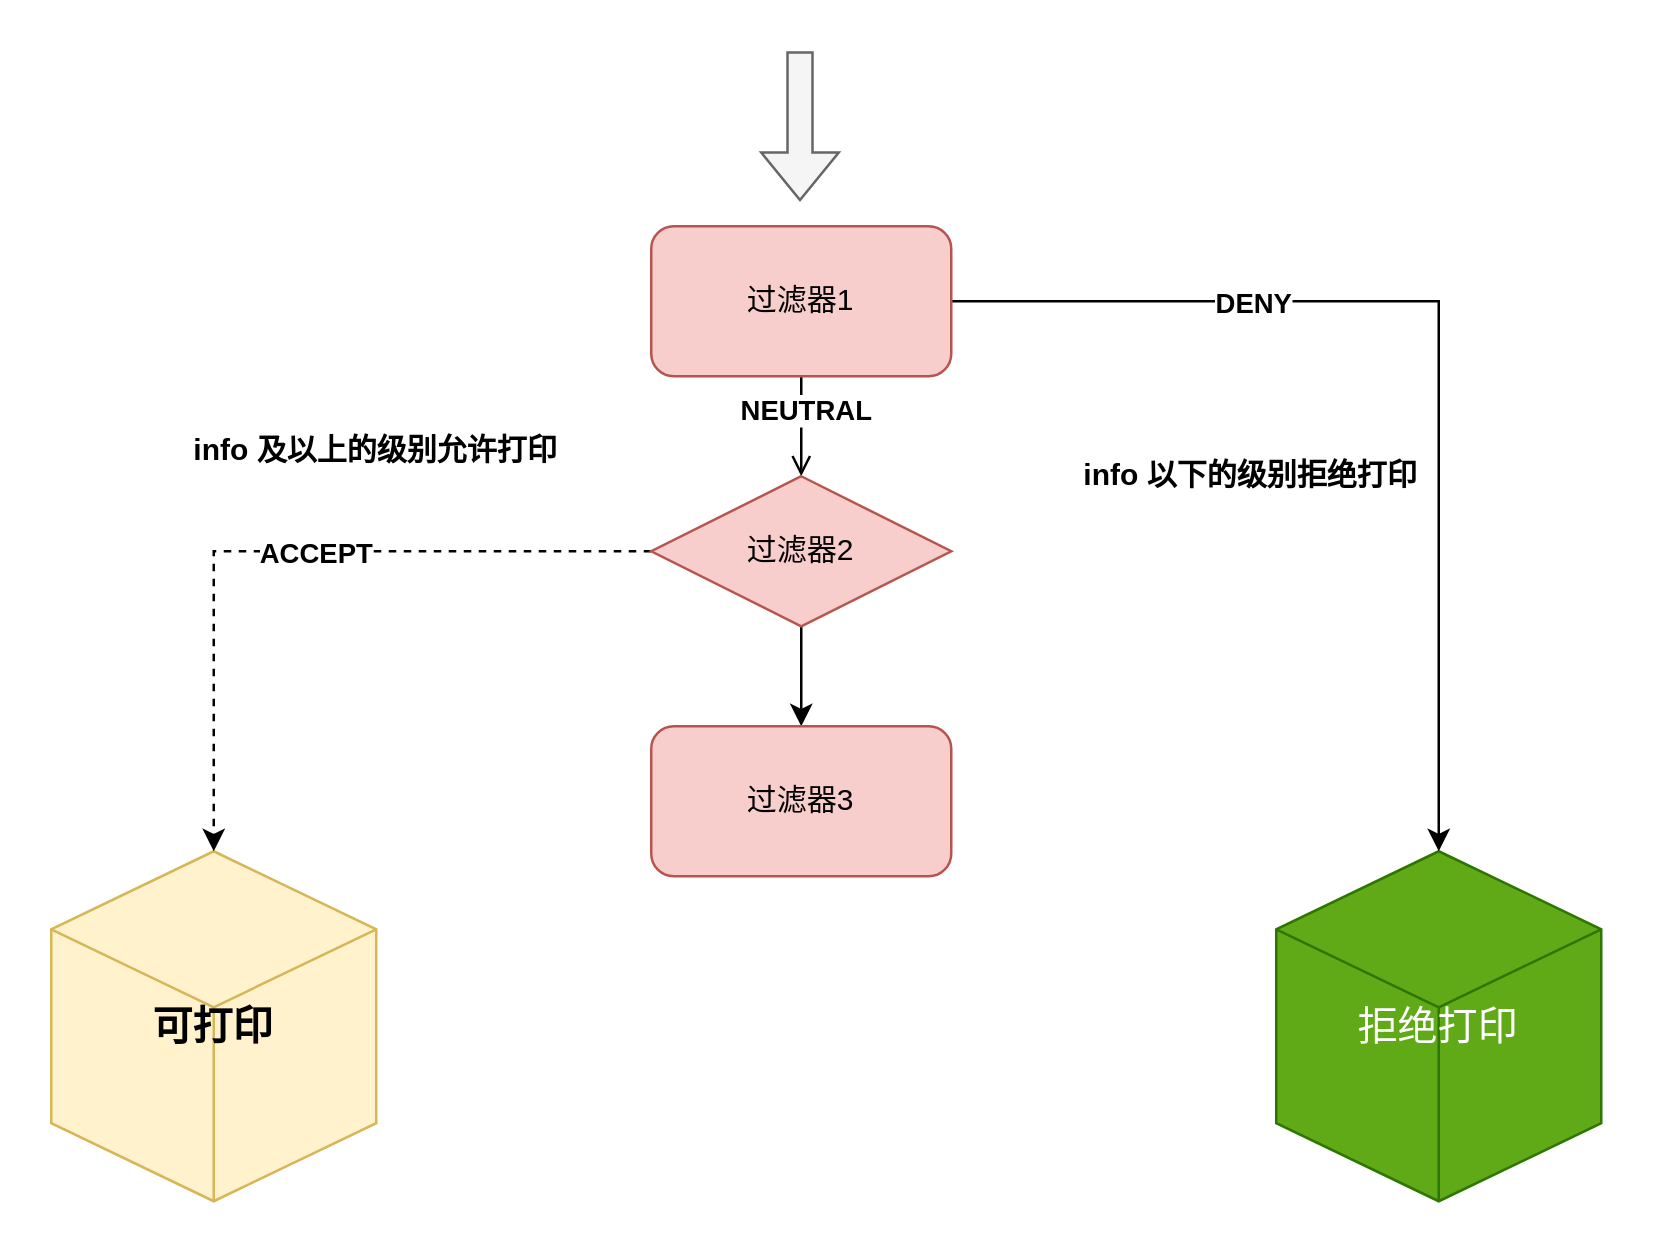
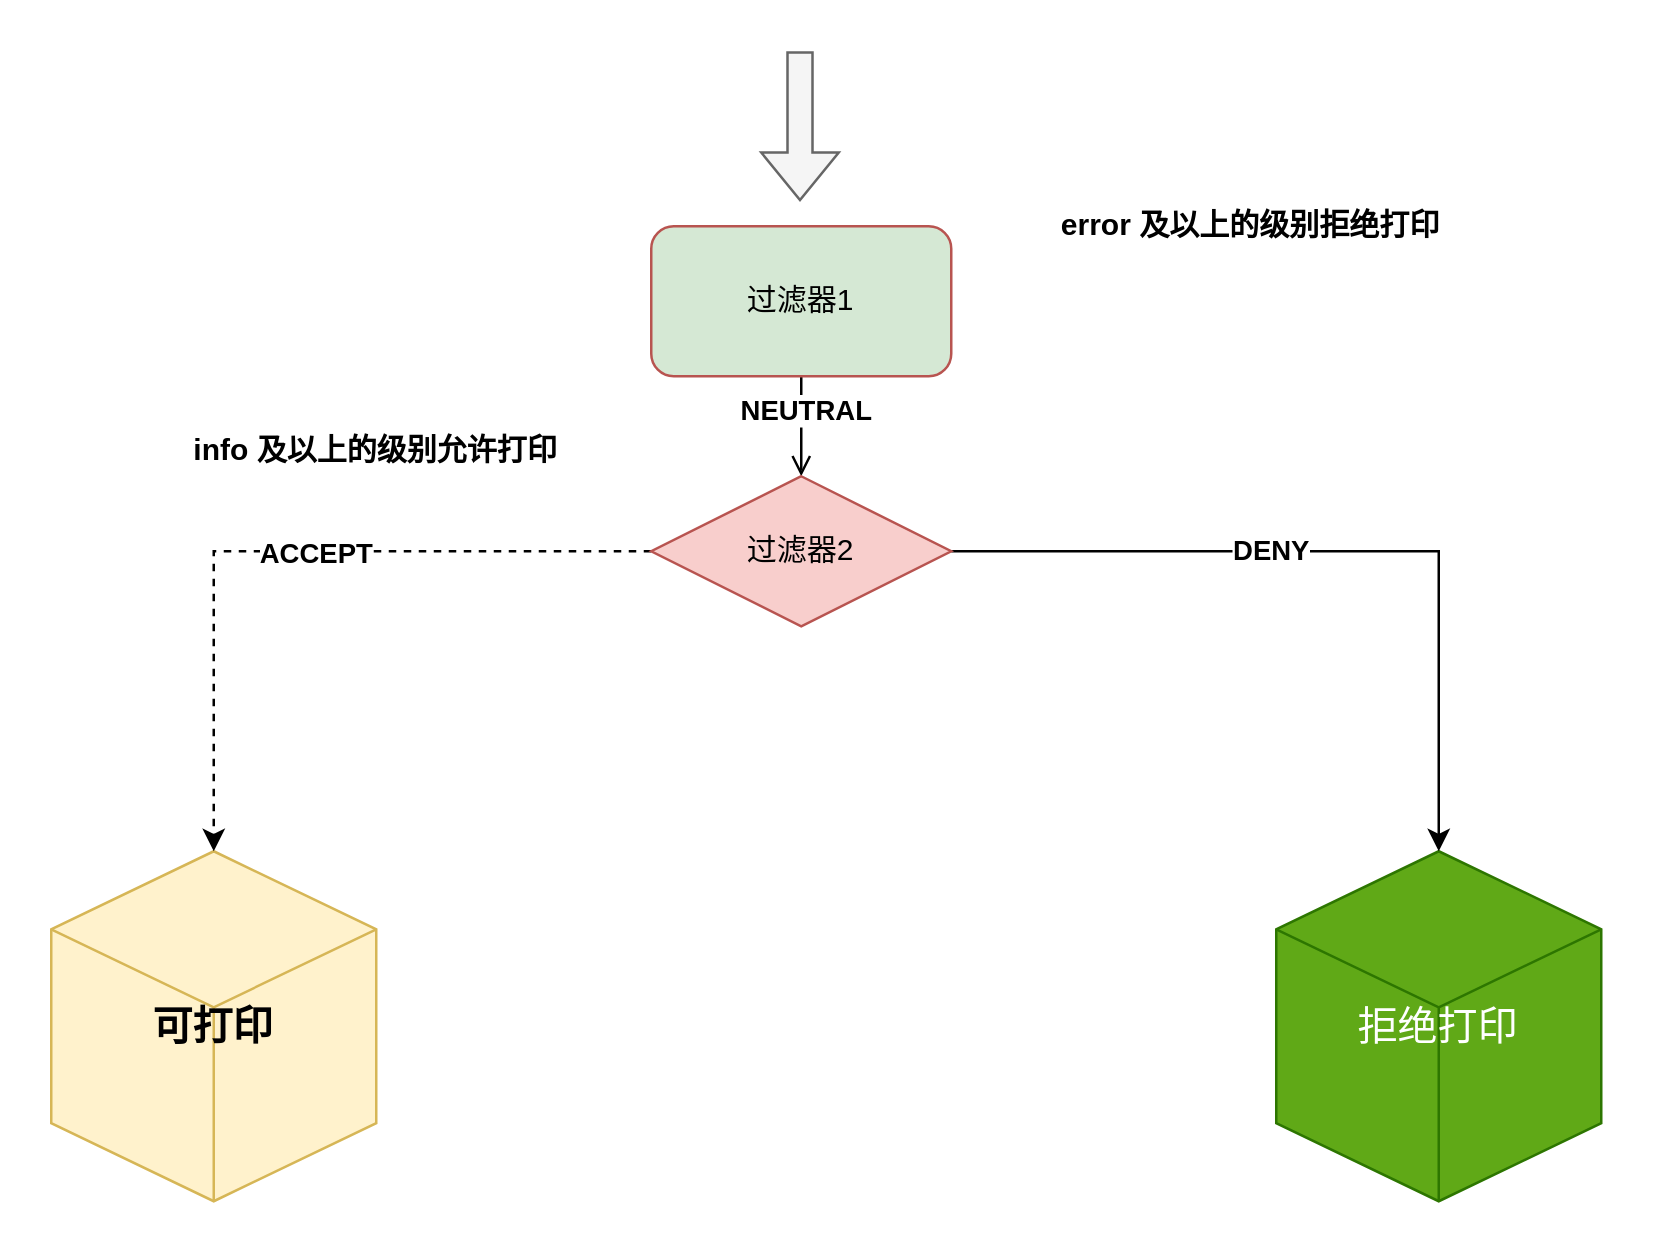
none -> (1251, 226)
(801, 301) -> (801, 301)
(1320, 301) -> none
(1251, 476) -> none
none -> (1192, 551)
(801, 668) -> none
(801, 801) -> none
